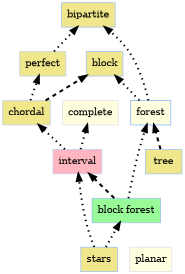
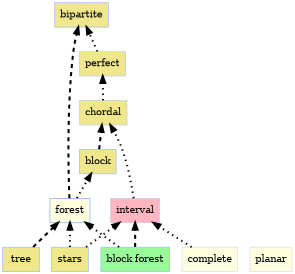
(135, 63) -> (69, 116)
(63, 90) -> (100, 141)
(83, 140) -> (176, 237)
(111, 238) -> (70, 238)
